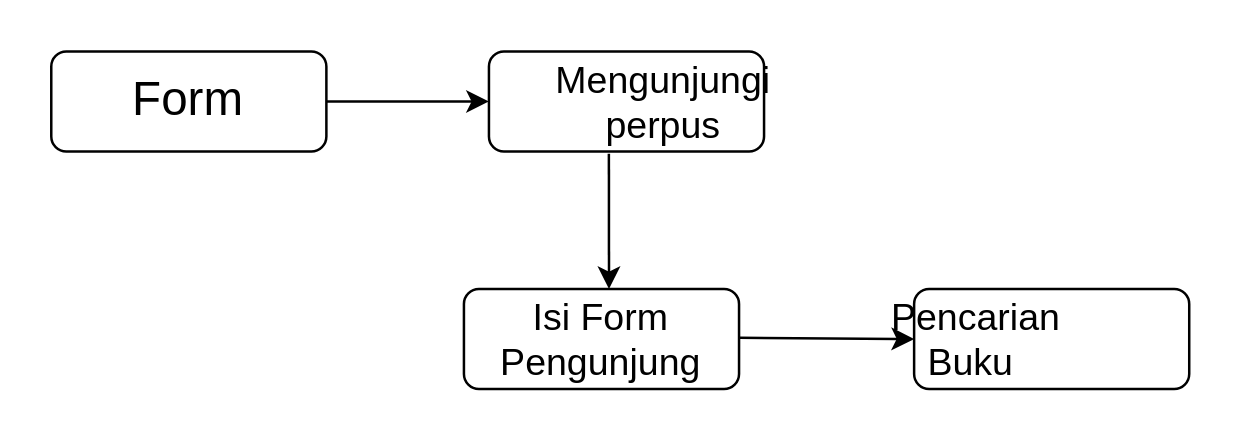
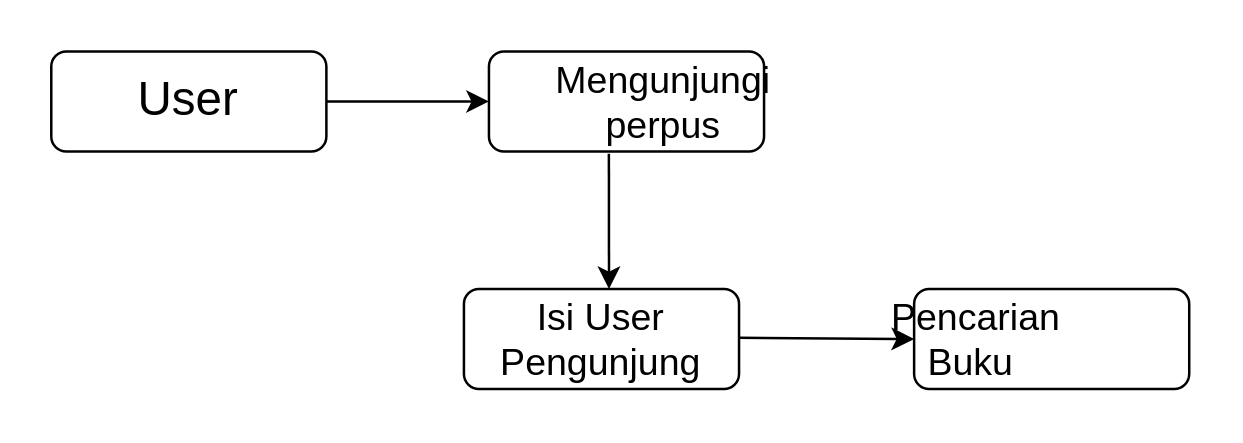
(189, 101) -> (189, 101)
(601, 339) -> (601, 339)
